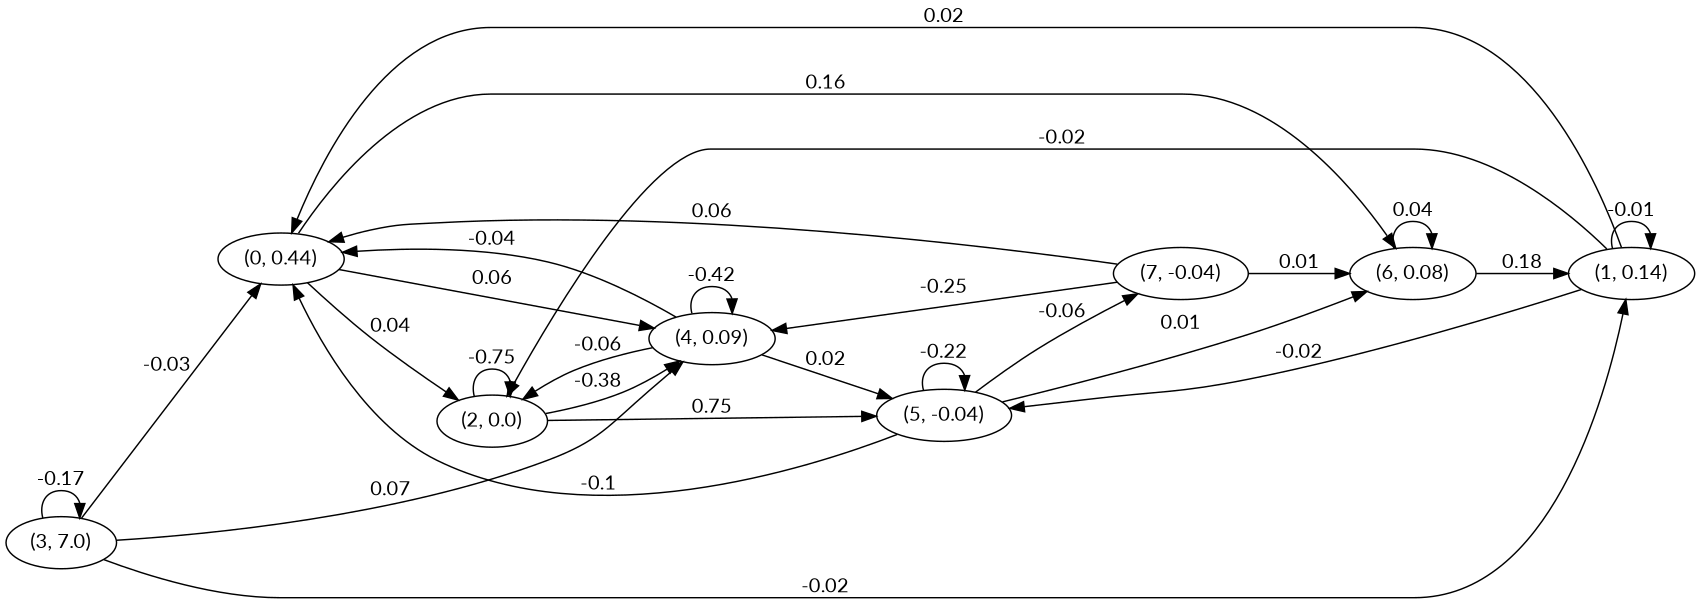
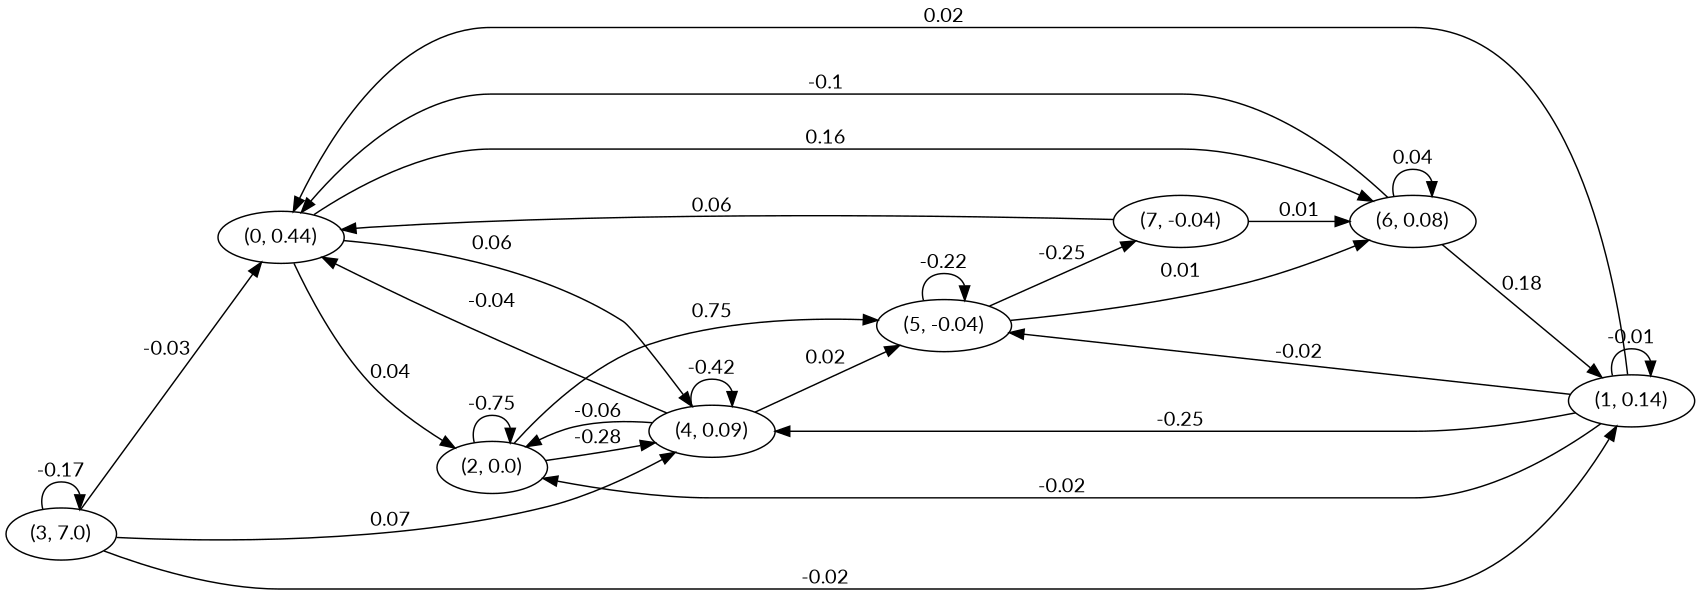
(952, 305) -> (1183, 431)
(1062, 312) -> (1062, 254)
(598, 381) -> (598, 438)
(560, 493) -> (846, 94)
